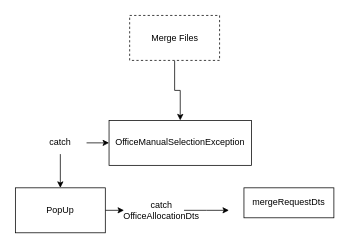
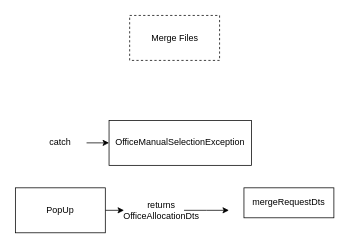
(175, 90) -> none
(60, 169) -> none
(162, 210) -> (162, 210)
